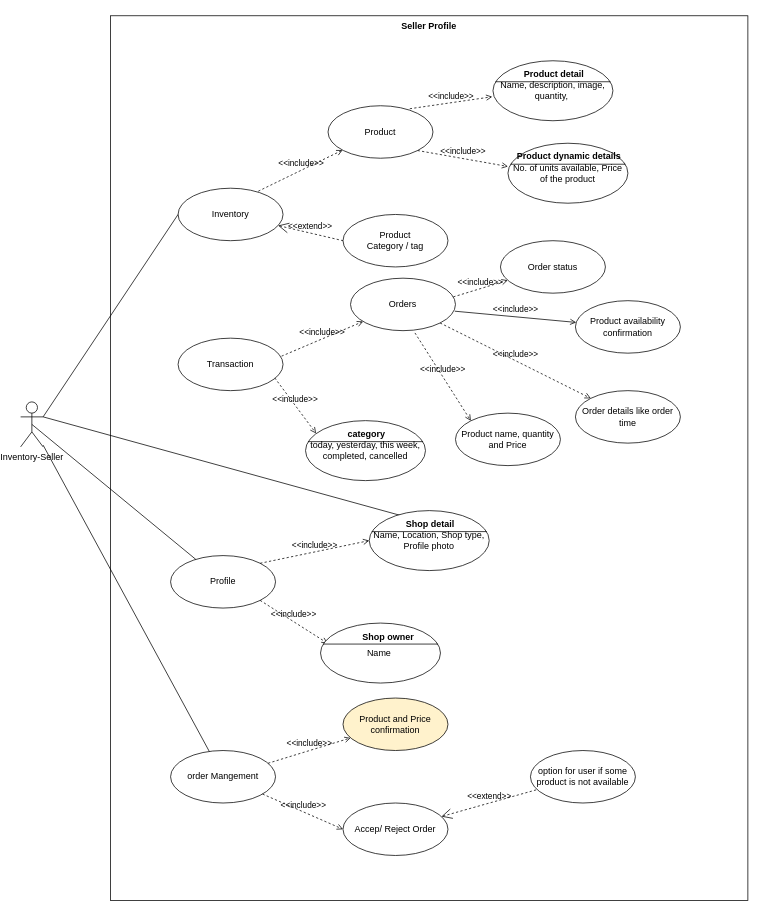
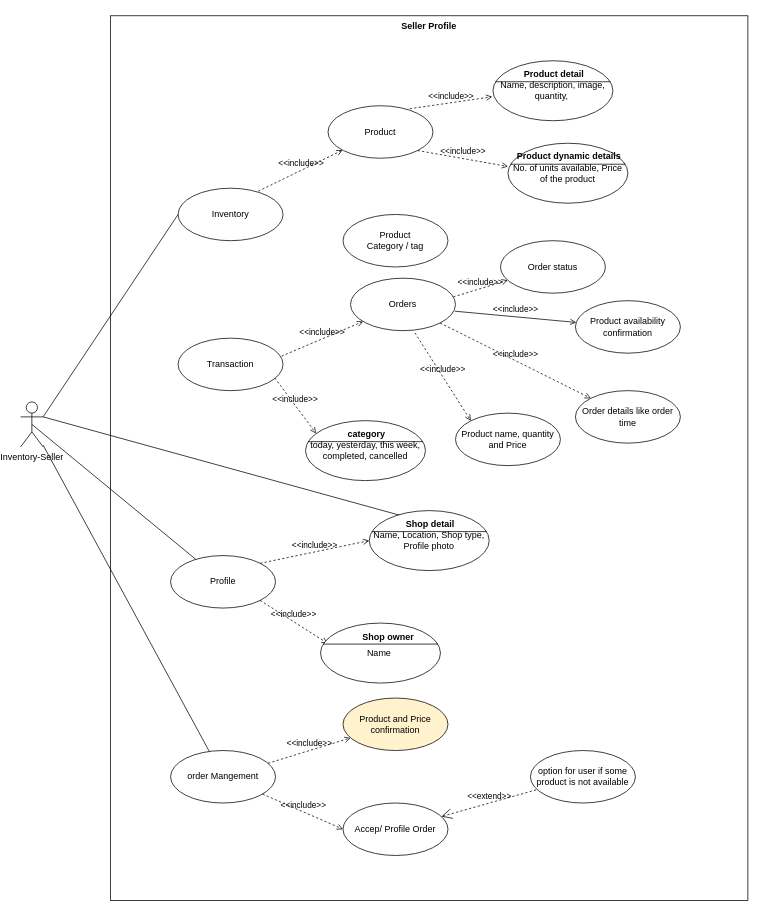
(311, 233) -> none
(396, 829) -> (396, 829)
